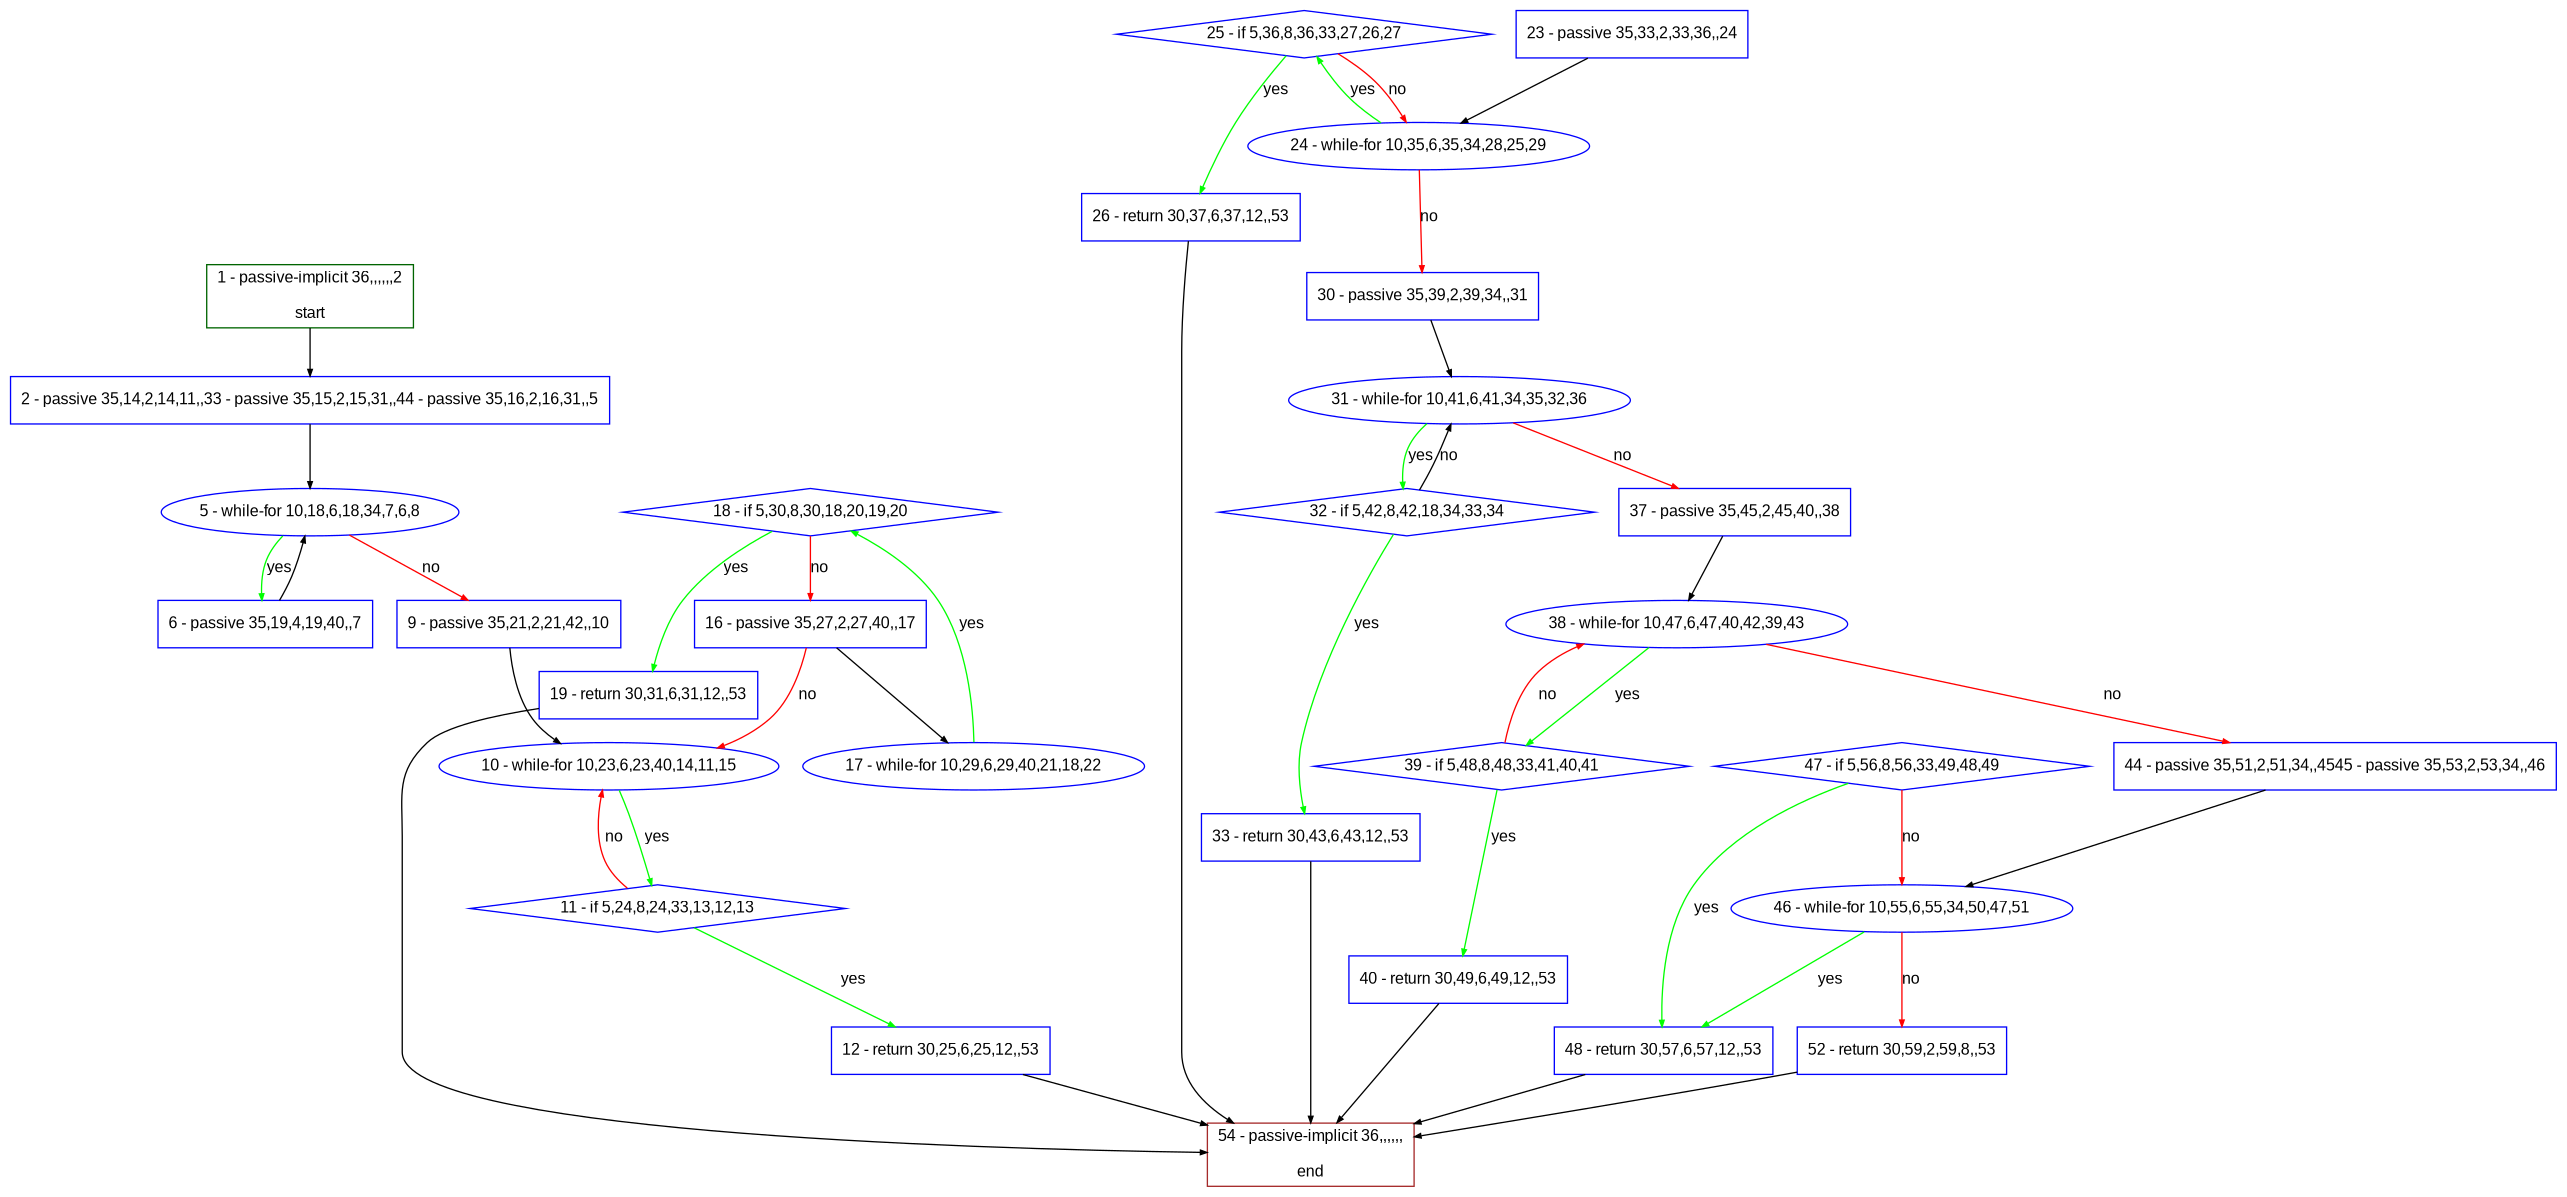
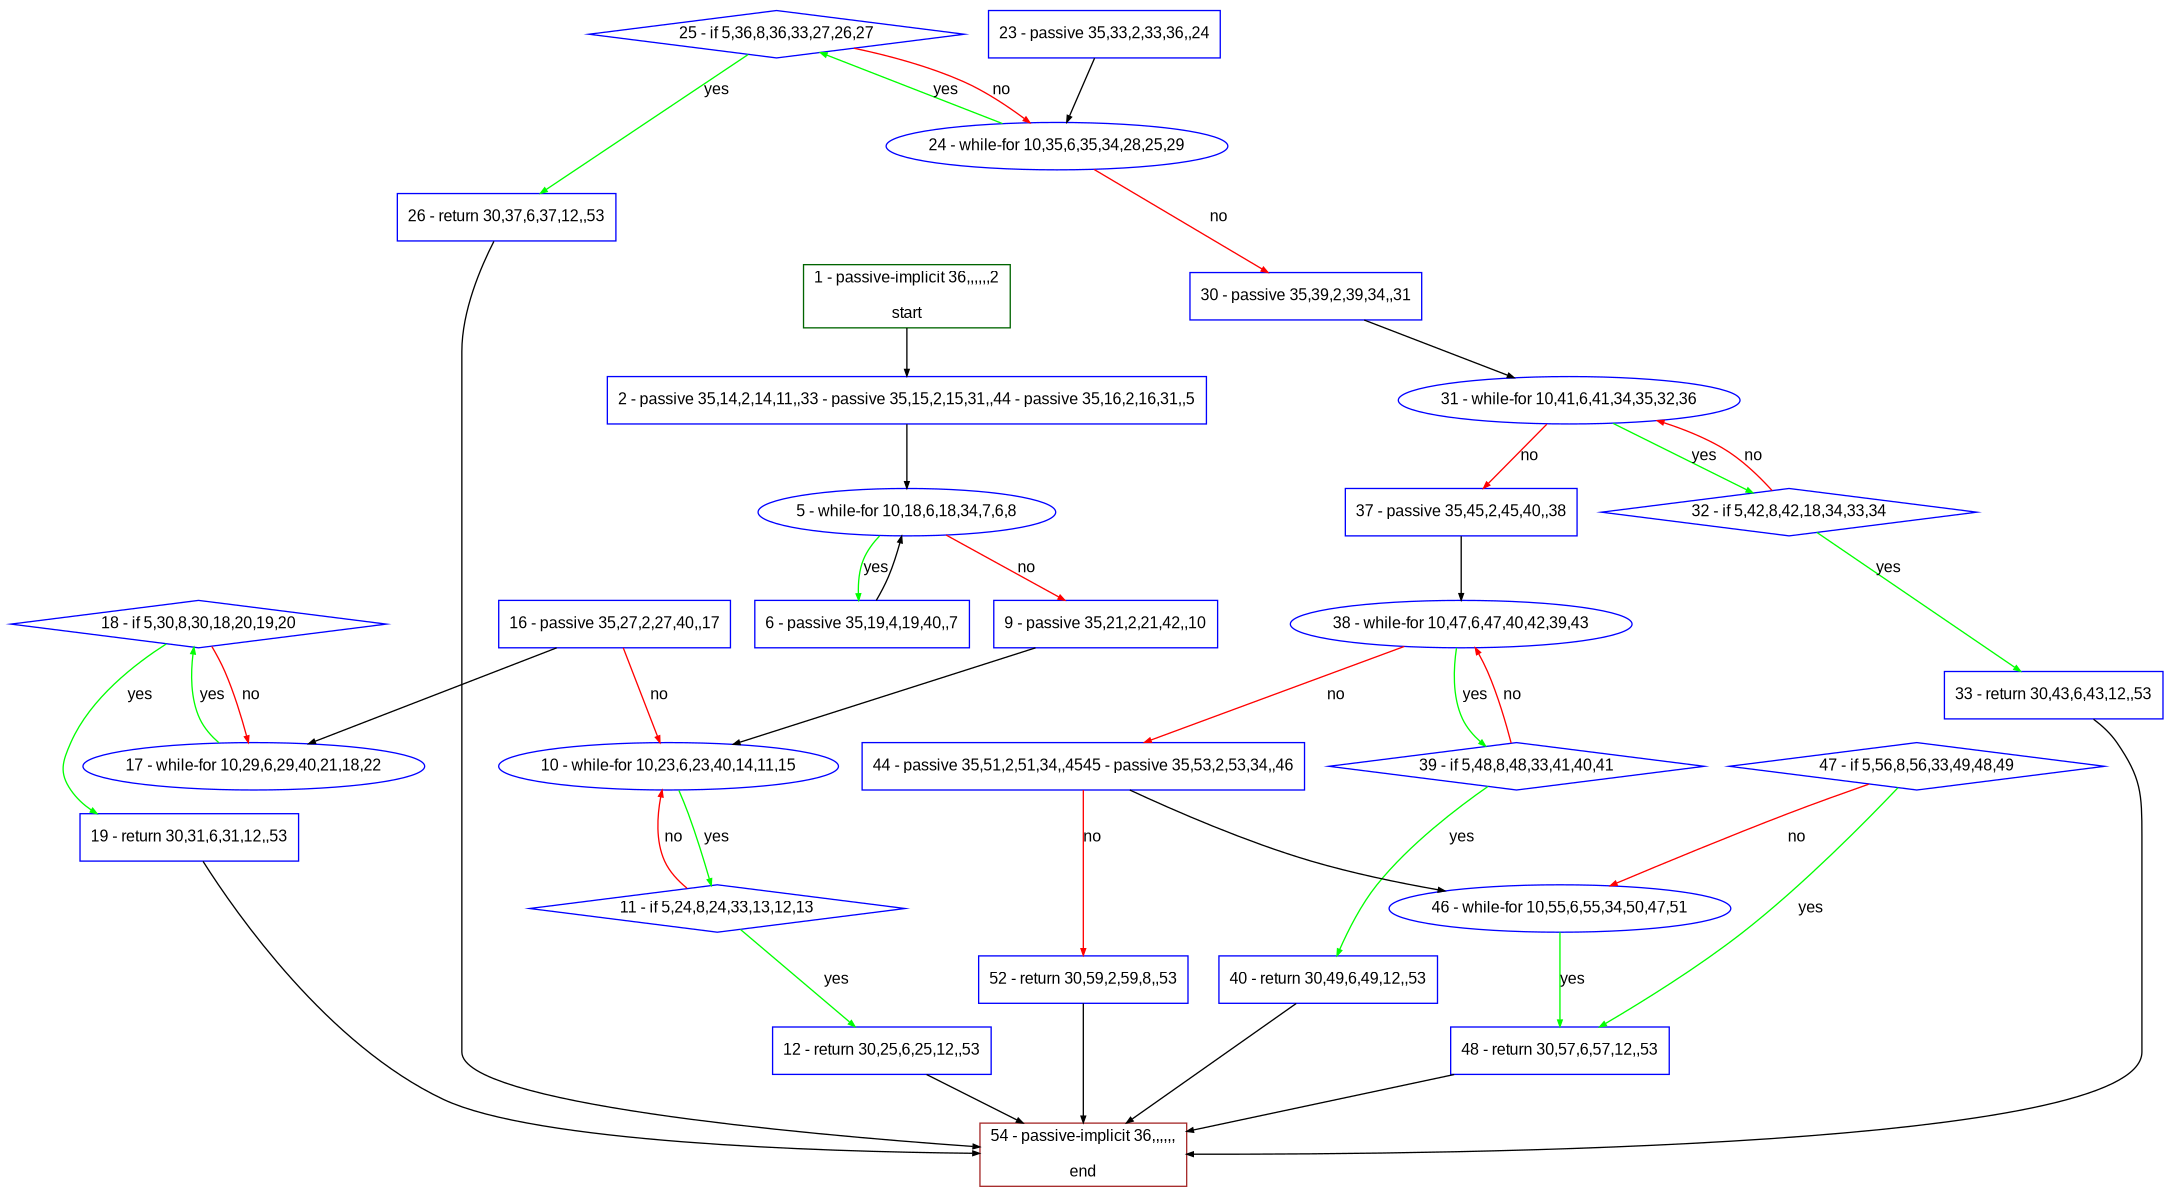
(1435, 461) -> (1723, 448)
(810, 565) -> (232, 690)
(1902, 976) -> (1083, 869)
